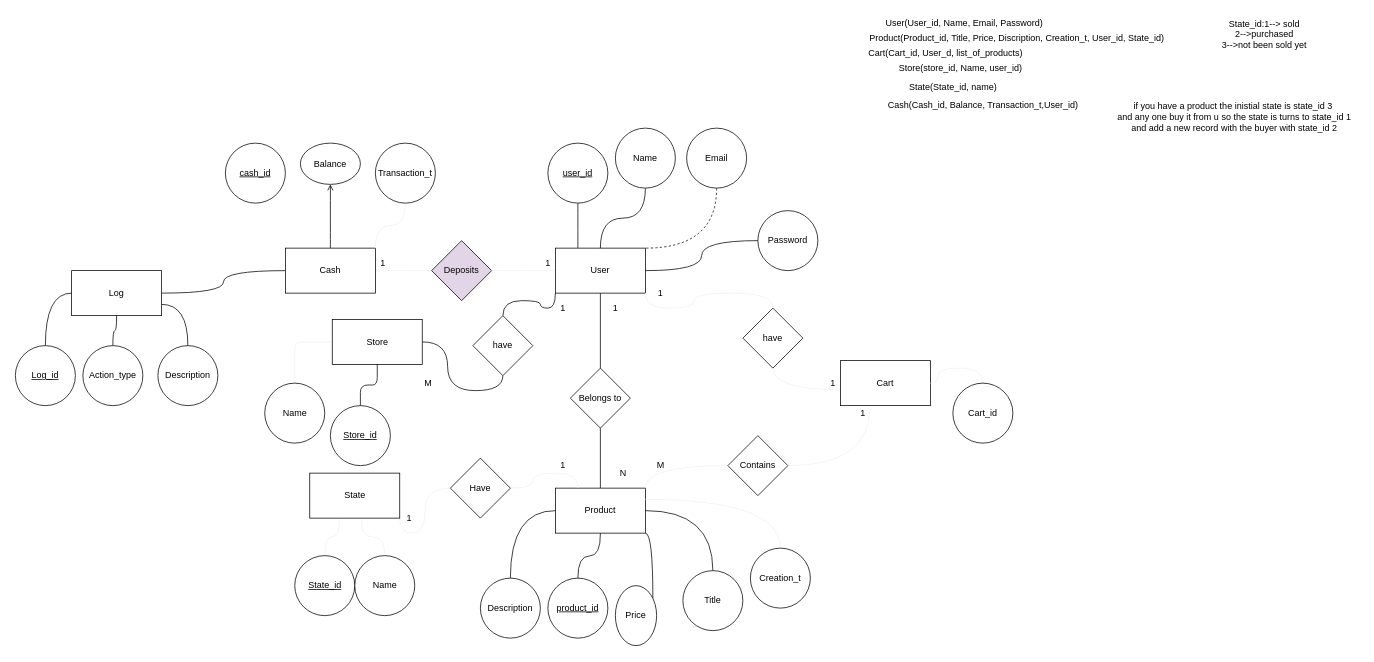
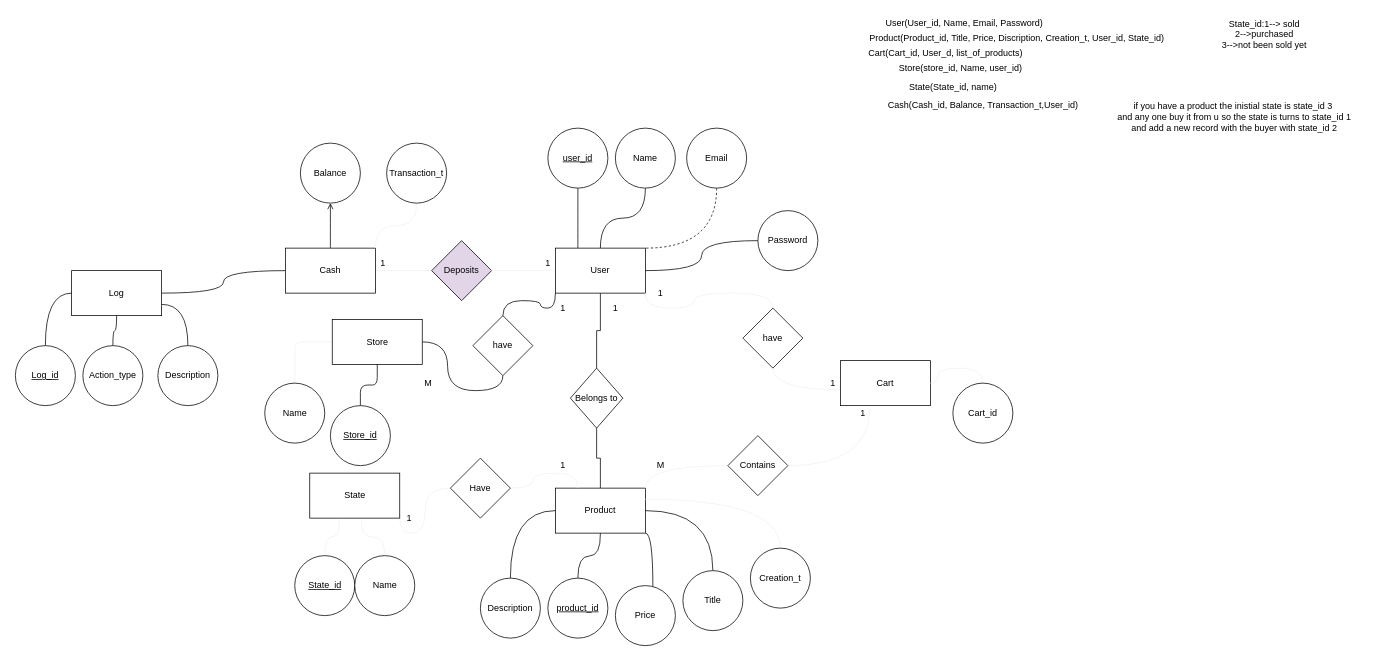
(330, 164) -> (330, 173)
(255, 173) -> none
(405, 173) -> (417, 173)
(578, 173) -> (578, 158)
(600, 398) -> (597, 398)
(623, 473) -> none
(636, 615) -> (645, 615)
